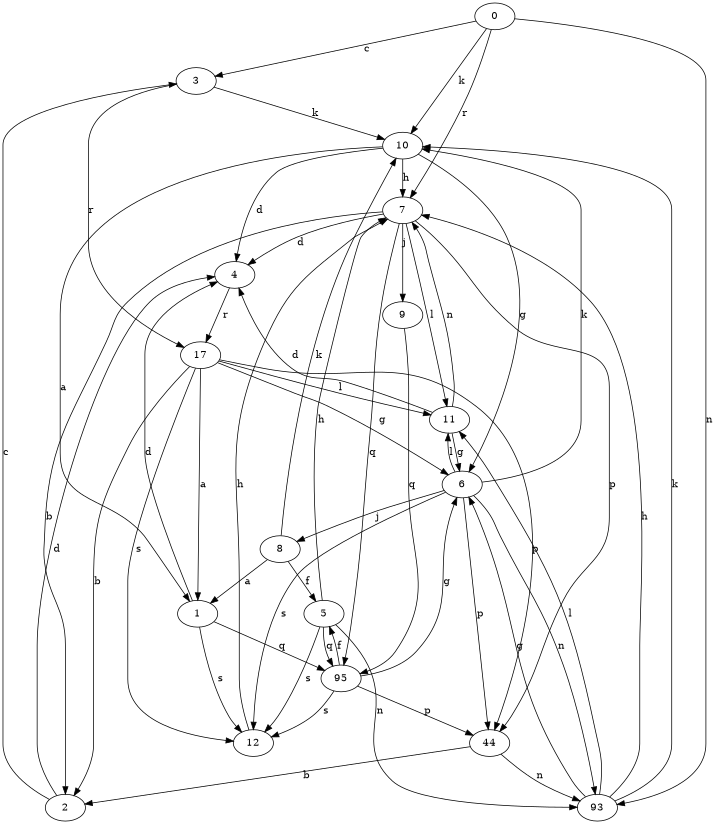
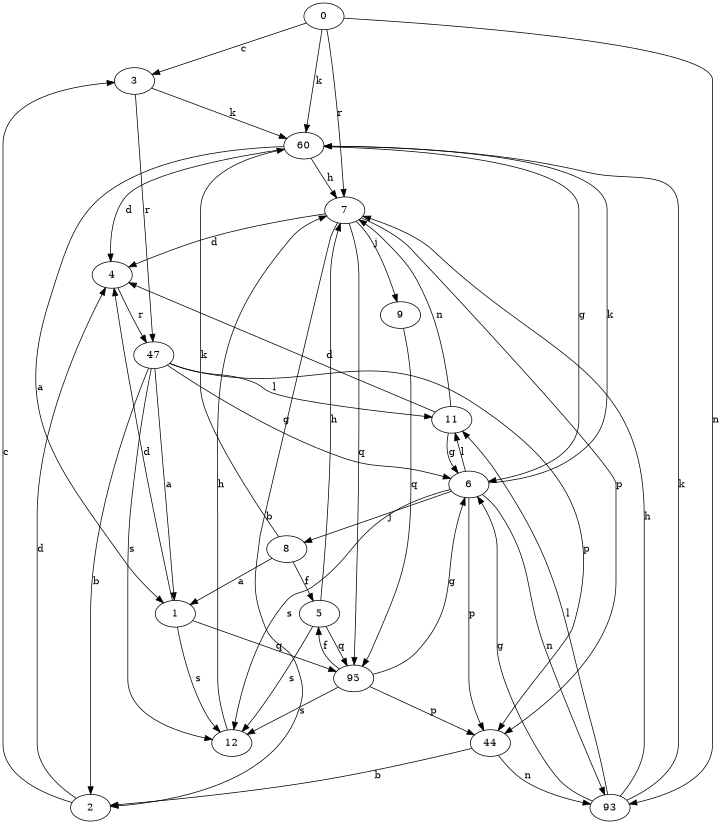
(403, 146) -> (304, 146)
(426, 311) -> none
(201, 355) -> (154, 355)
(395, 783) -> none
